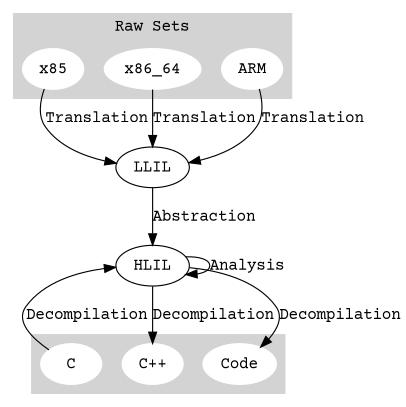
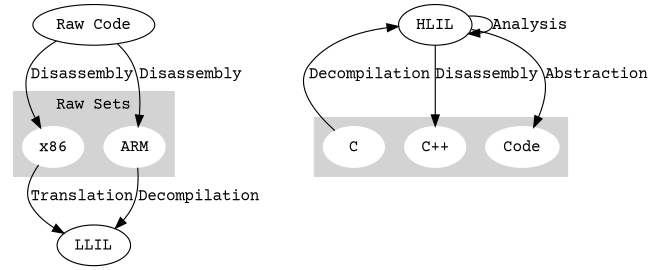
none -> (94, 25)
(53, 69) -> (53, 147)
(153, 69) -> none
(313, 118) -> (199, 196)
(153, 211) -> none
(214, 315) -> (487, 74)
(340, 315) -> (596, 74)
